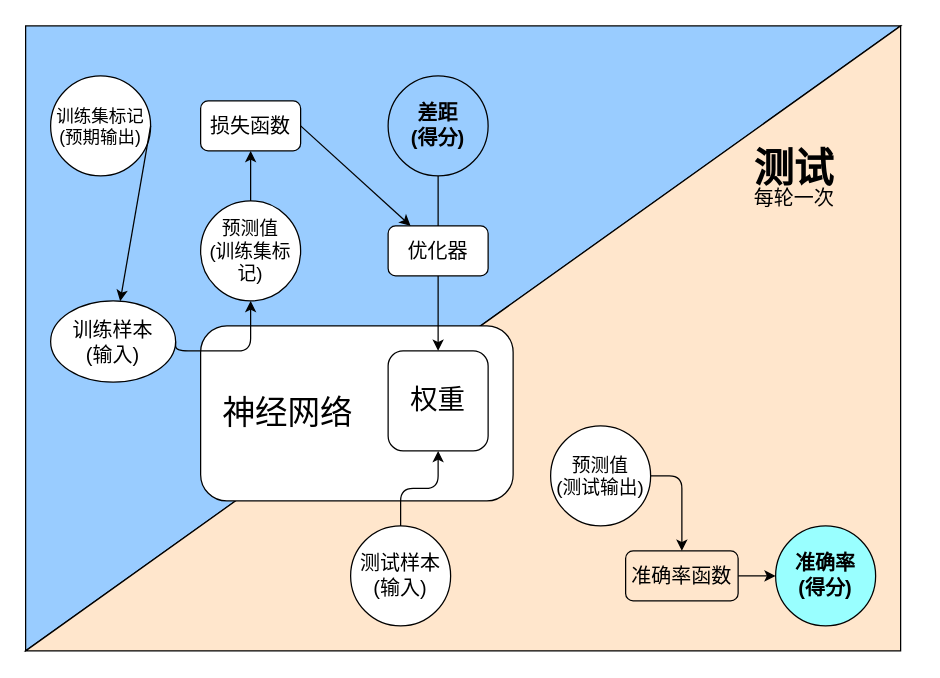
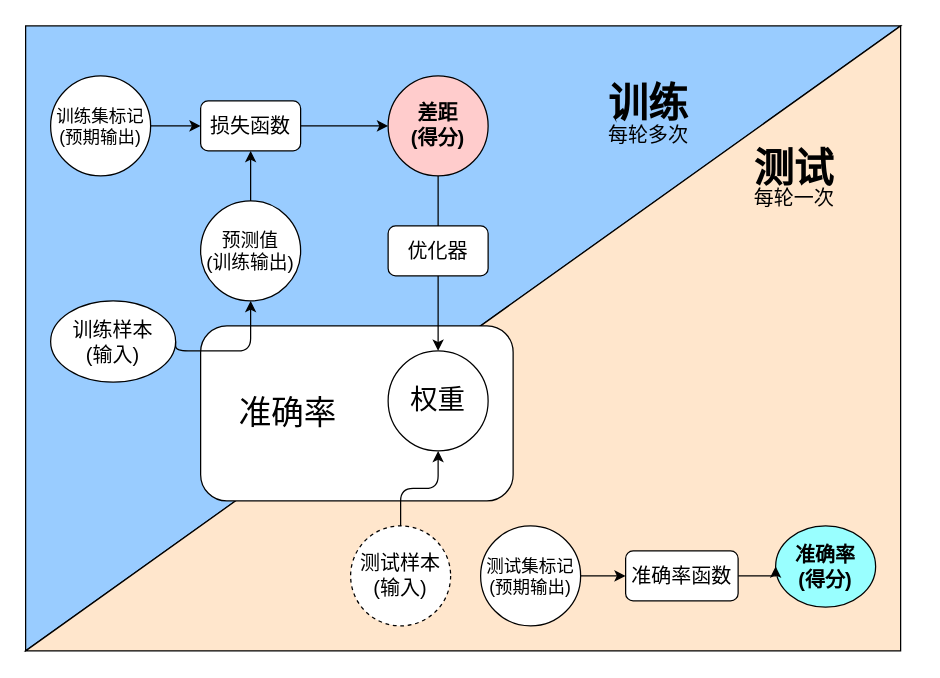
none -> (649, 119)
(438, 126) -> (438, 126)
(353, 173) -> (340, 126)
(136, 209) -> (172, 126)
(251, 251) -> (251, 251)
(438, 401) -> (438, 401)
(288, 413) -> (288, 413)
(601, 476) -> none
(682, 499) -> none
(401, 576) -> (401, 576)
none -> (531, 576)
none -> (599, 576)
(682, 576) -> (682, 576)
(826, 576) -> (826, 566)
